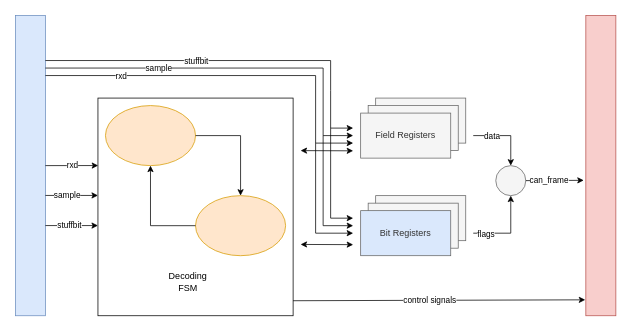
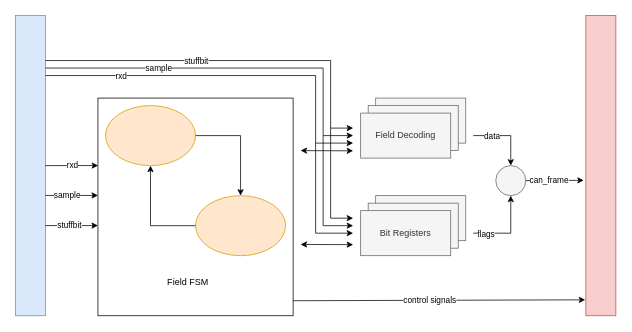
(405, 135) -> (405, 135)
(405, 233) -> (405, 233)
(188, 282) -> (188, 282)
